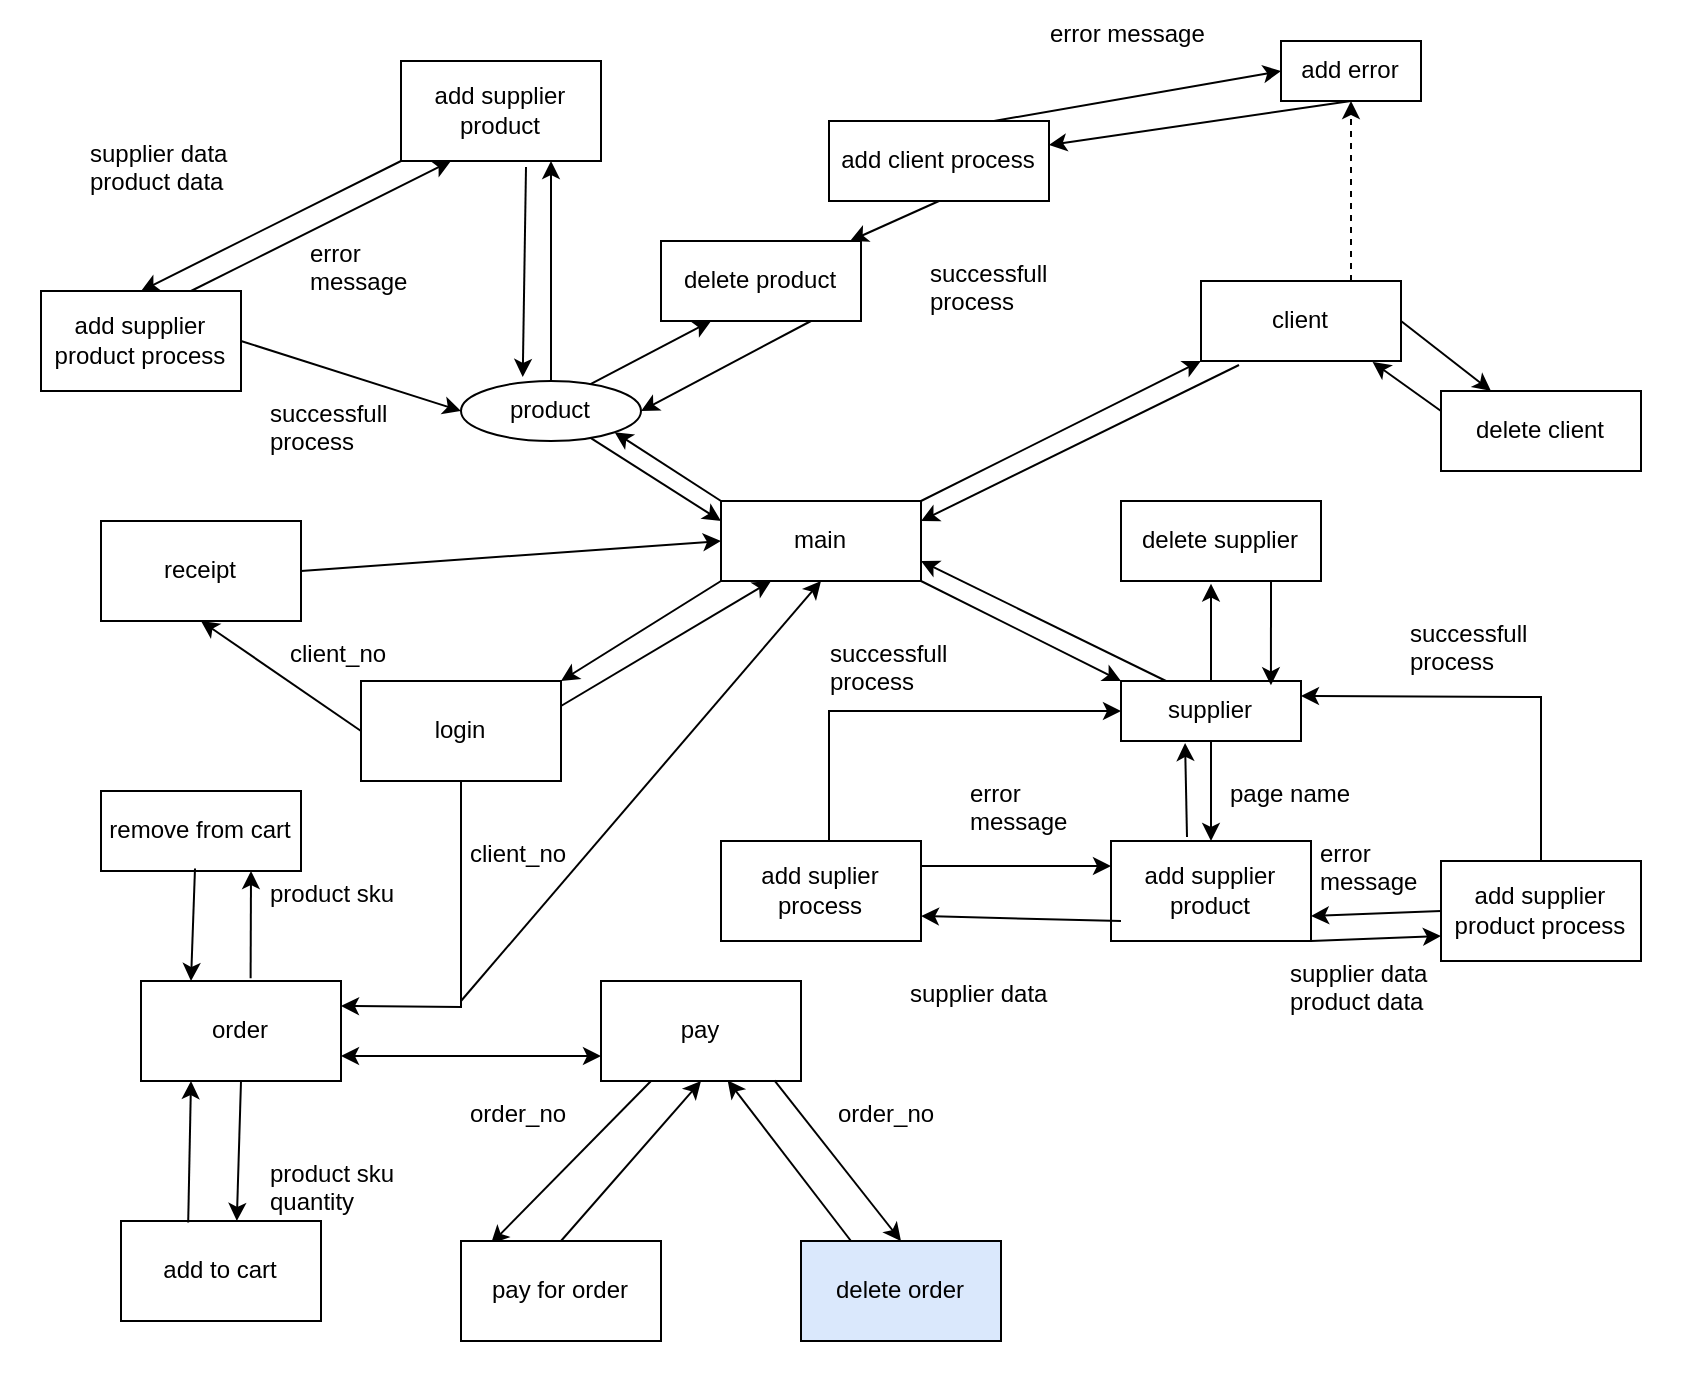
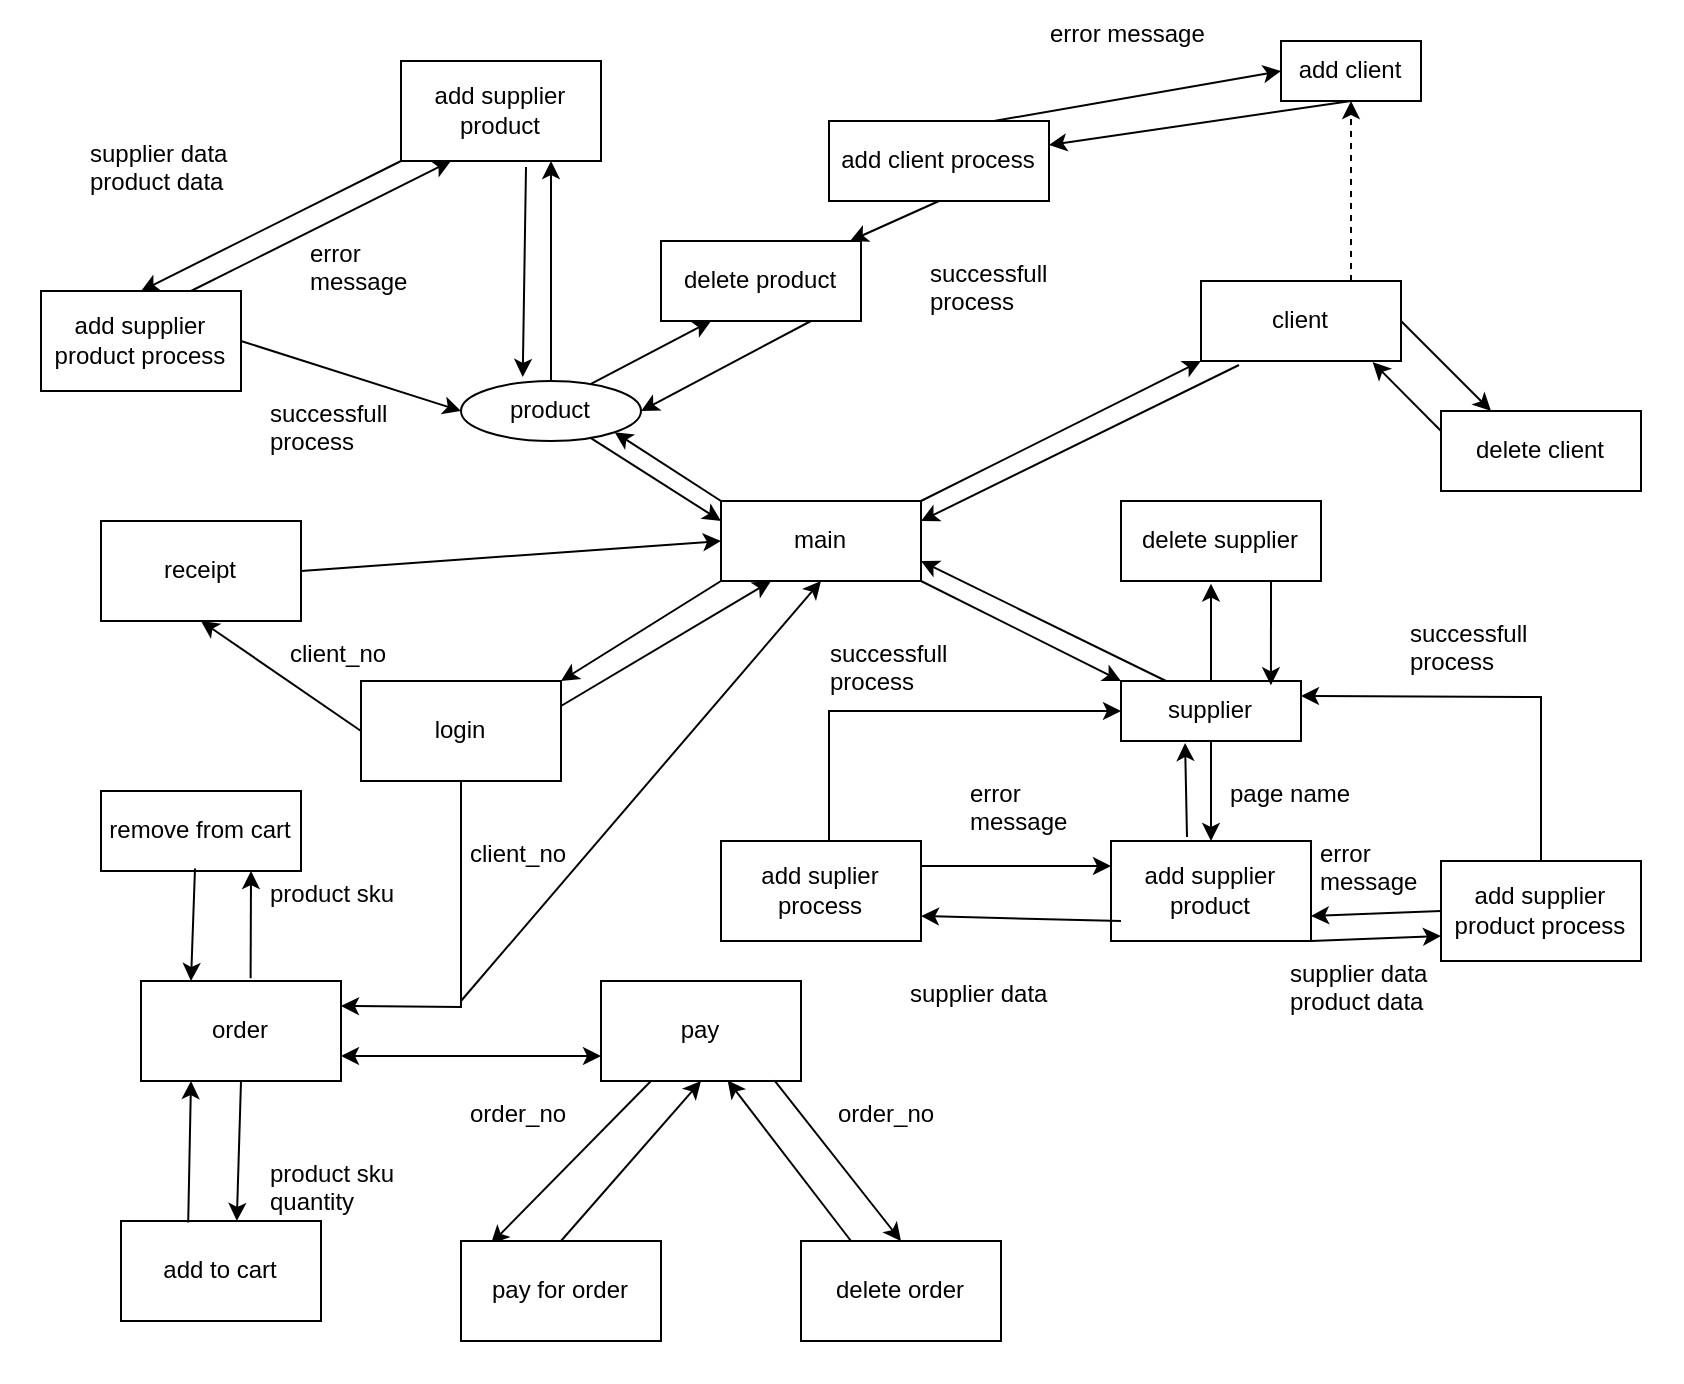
(1351, 71) -> (1351, 71)
(1541, 431) -> (1541, 451)
(901, 1291) -> (901, 1291)
